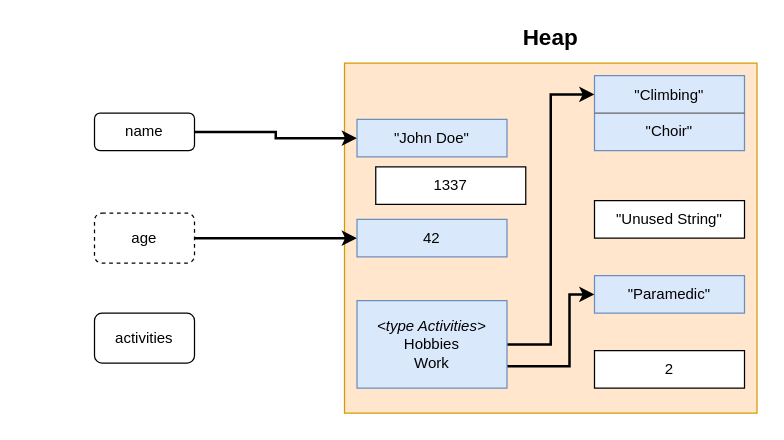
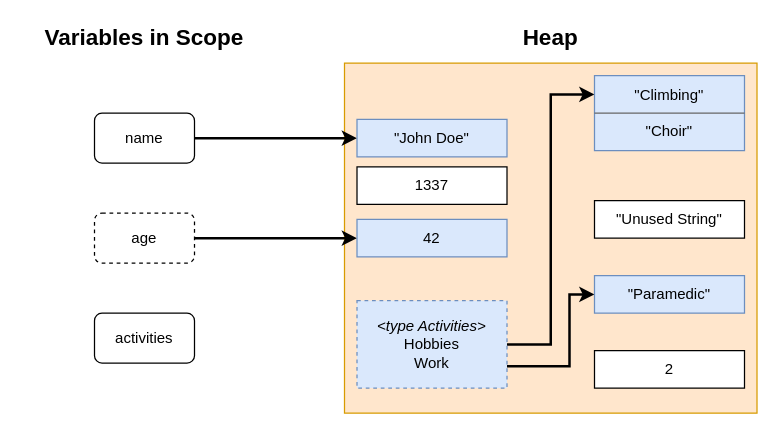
none -> (144, 38)
(144, 132) -> (144, 138)
(451, 186) -> (432, 186)
(432, 344) -> (432, 344)
